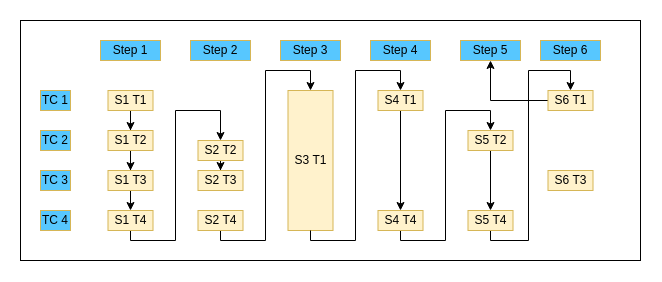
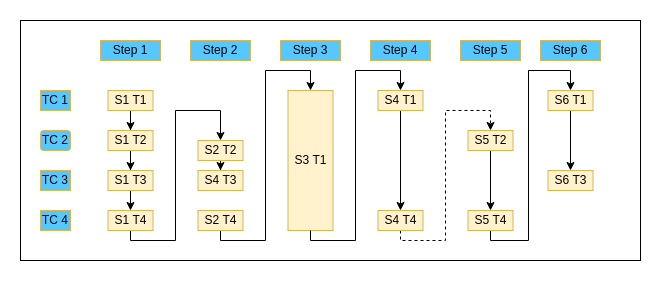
(503, 101) -> (571, 137)
(56, 141) -> (56, 141)
(446, 176) -> (446, 176)
(221, 181) -> (221, 181)
